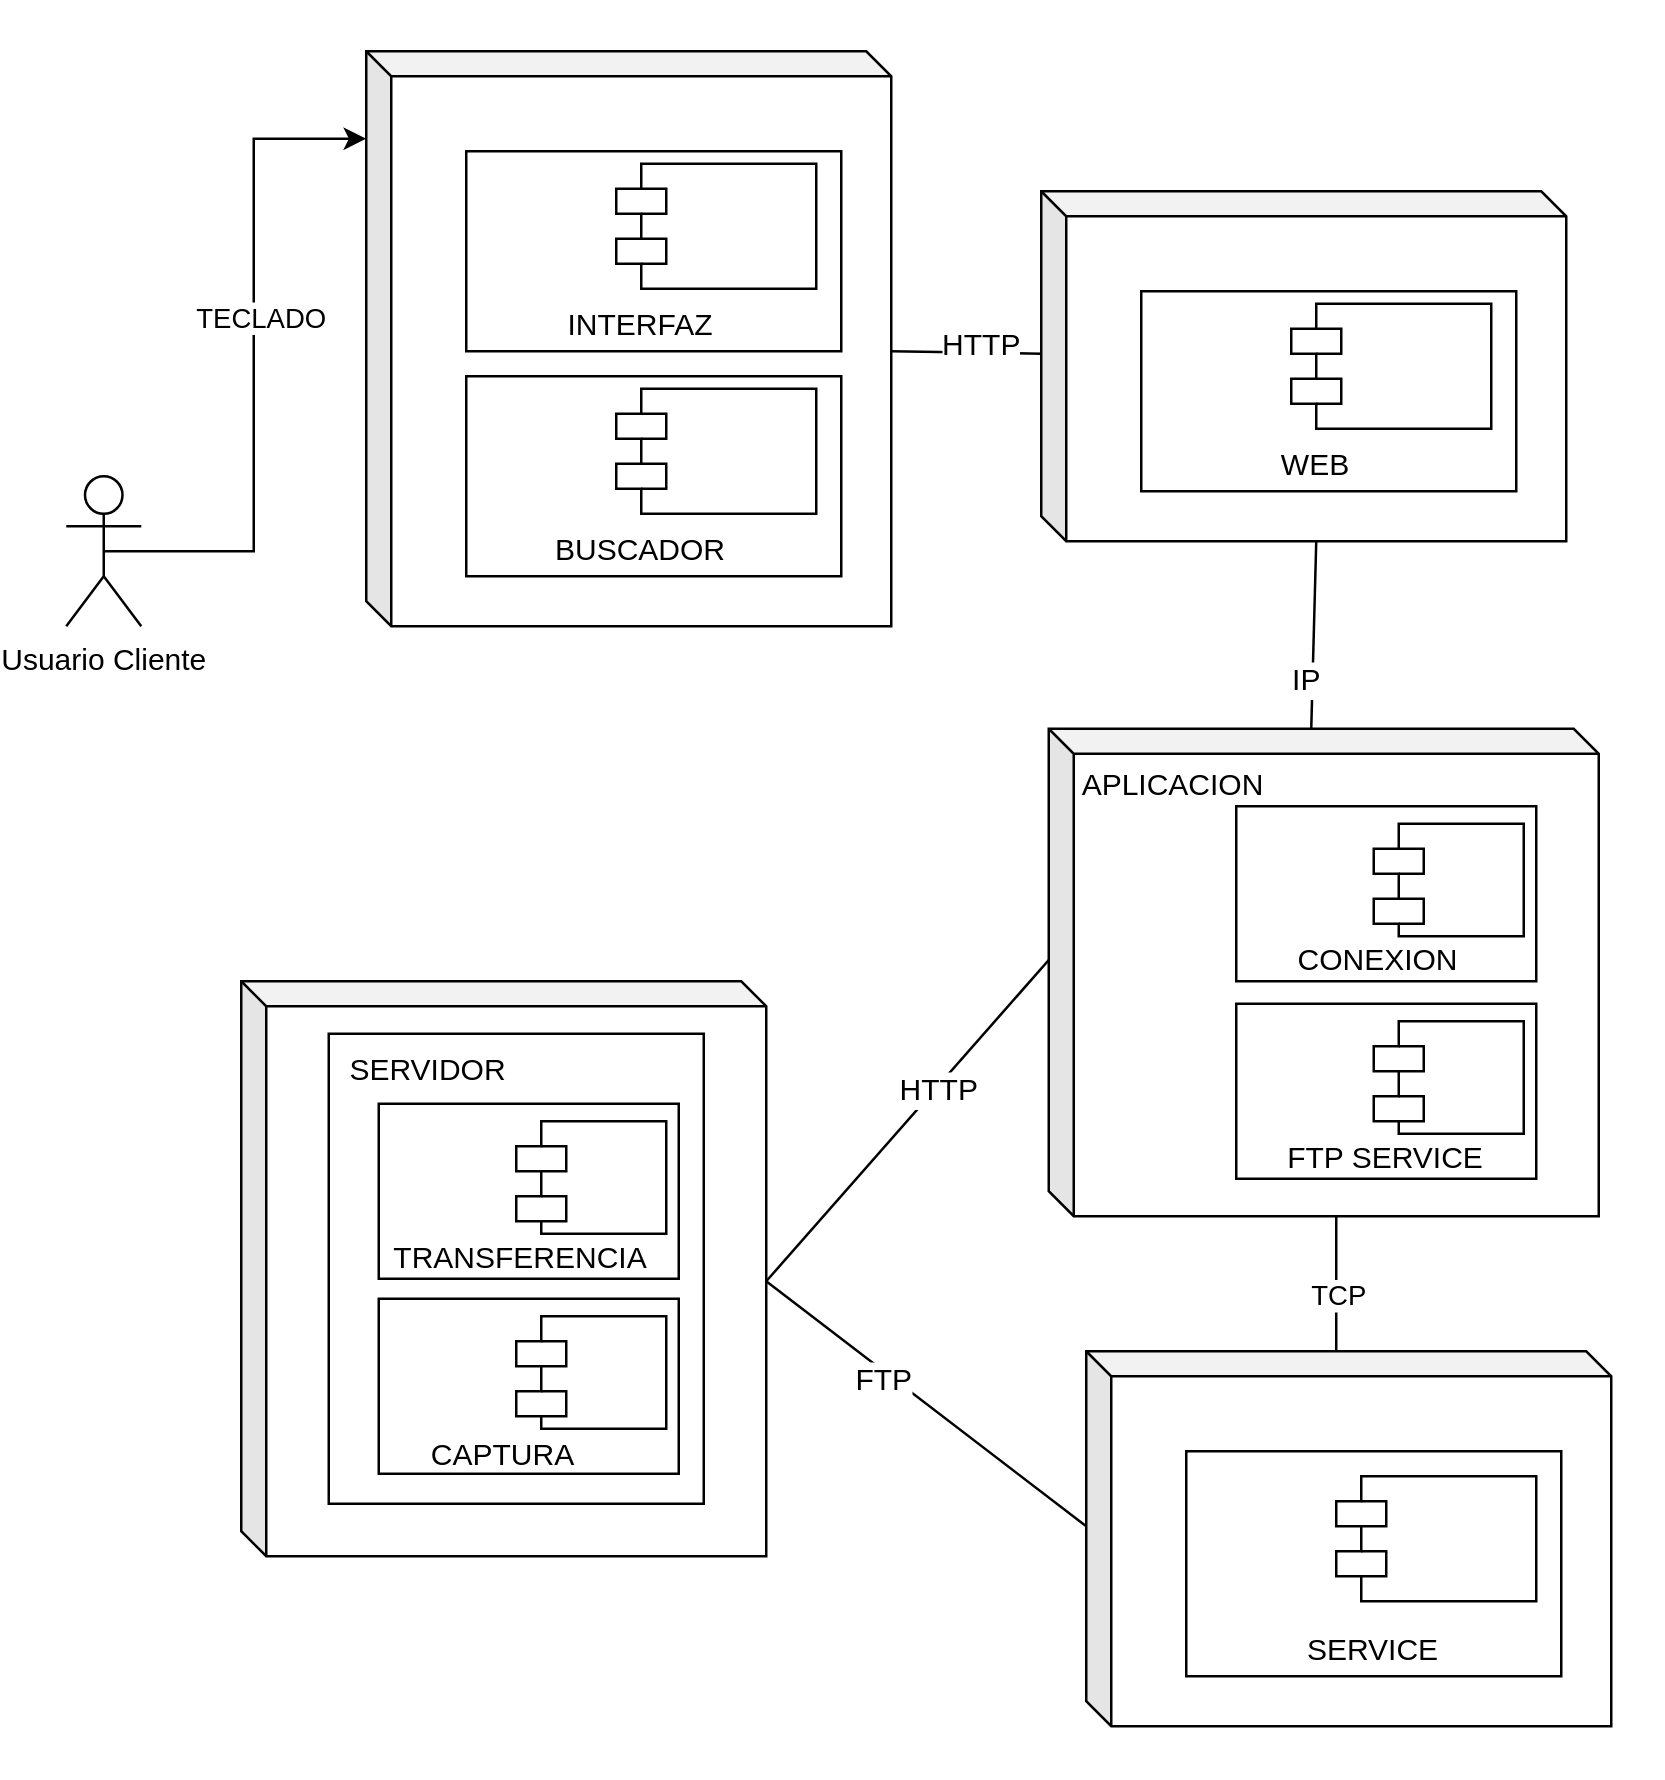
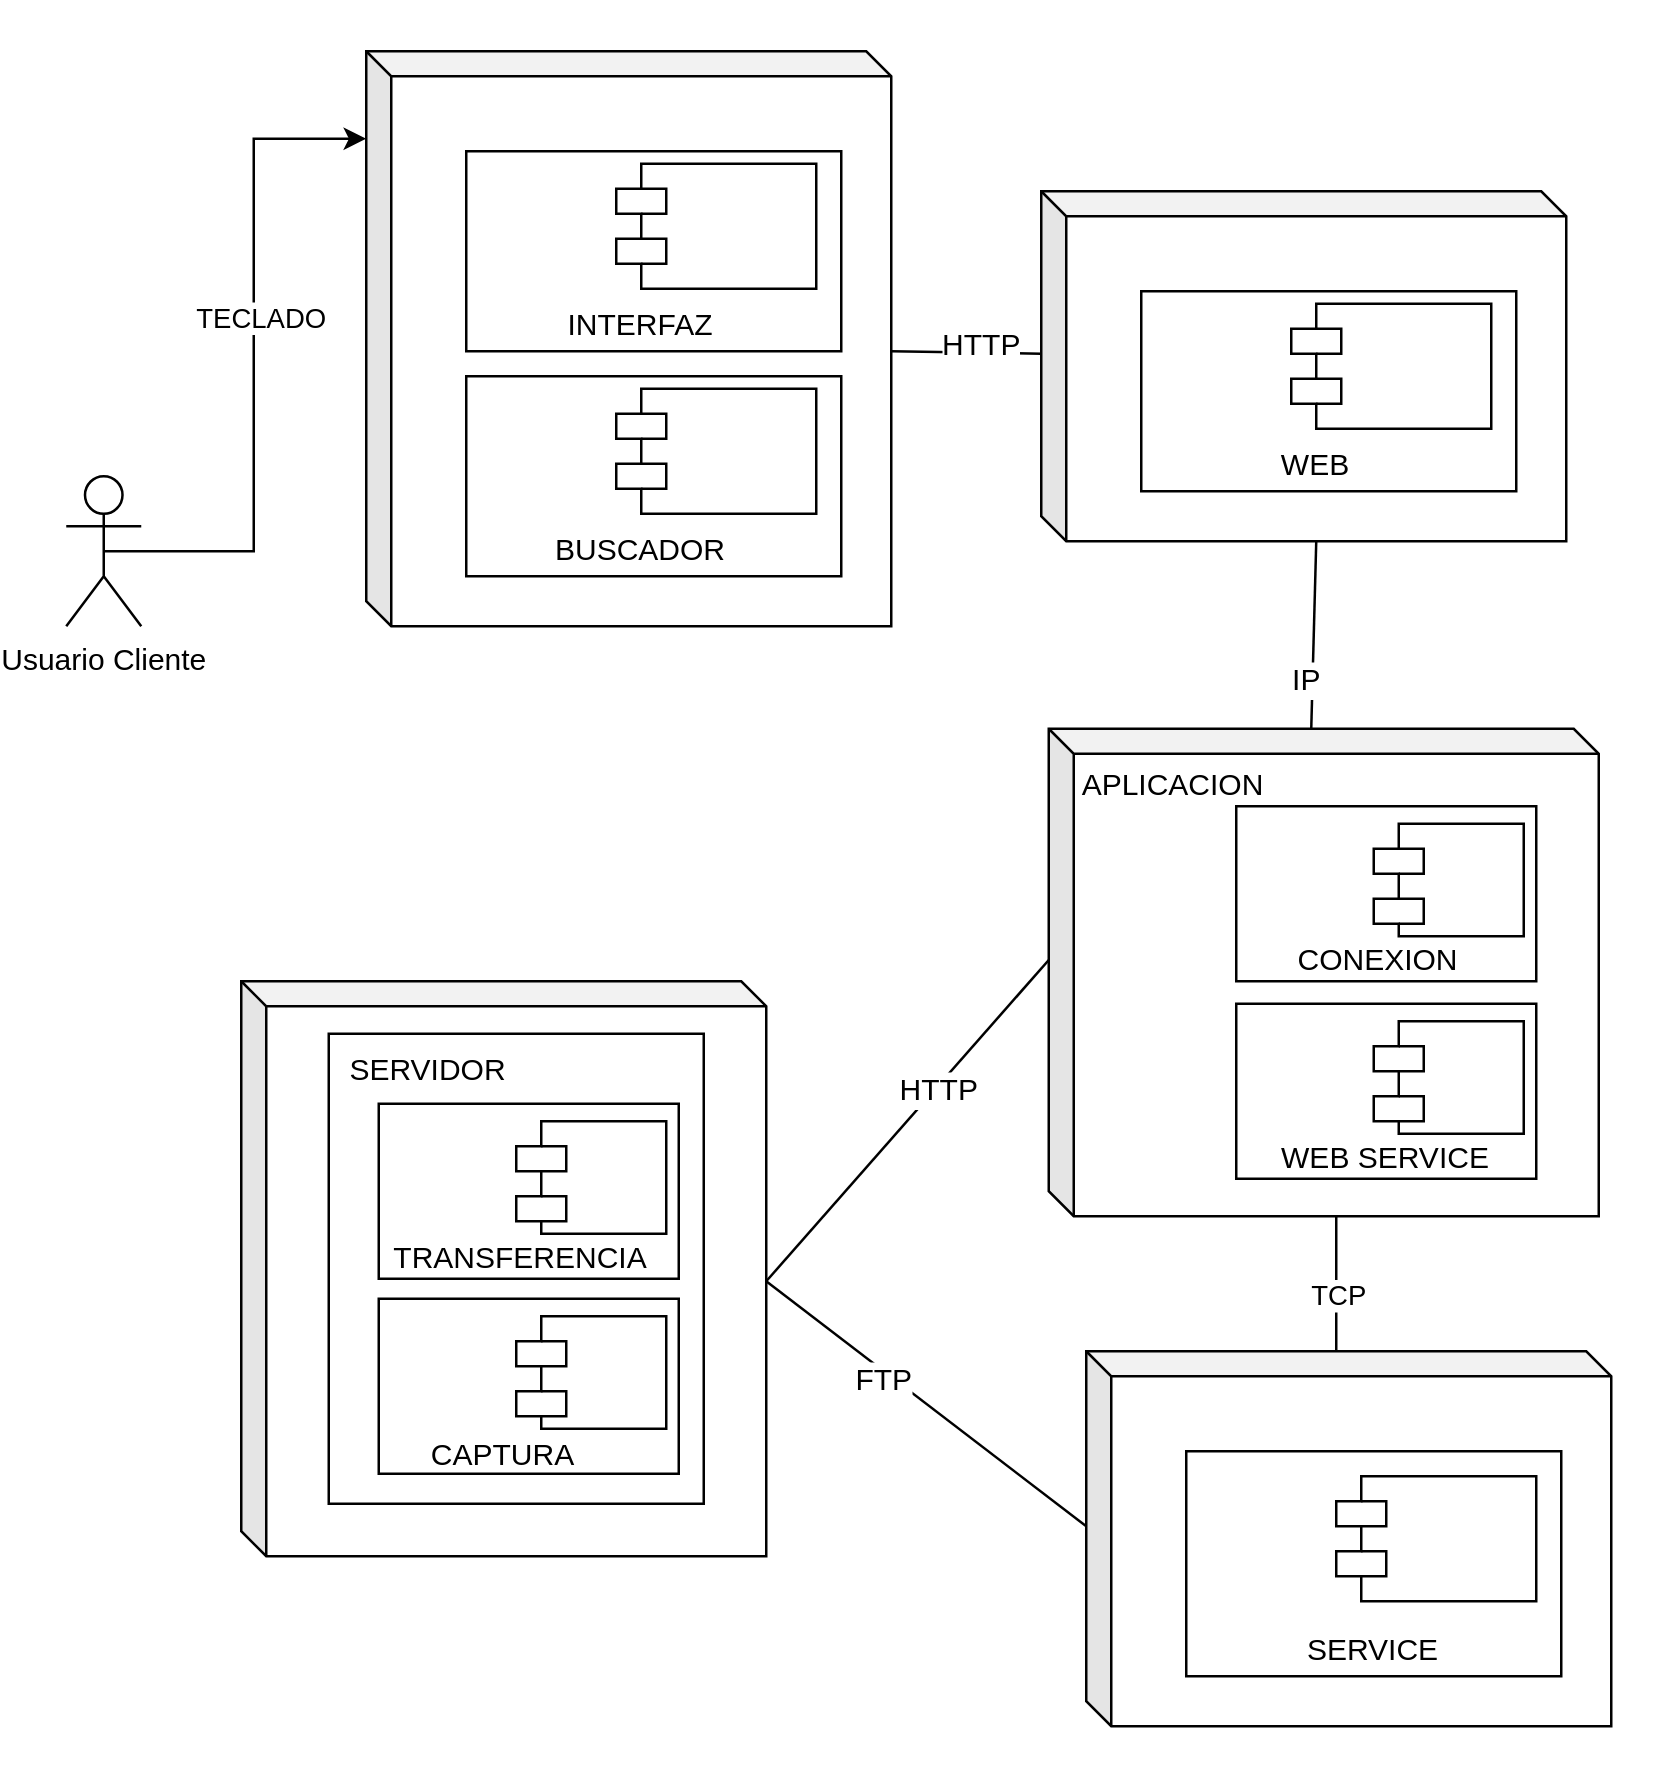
(1386, 1159) -> (1386, 1159)
